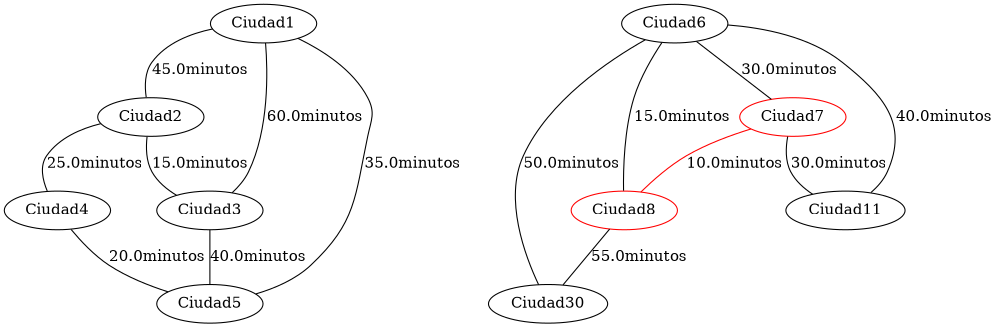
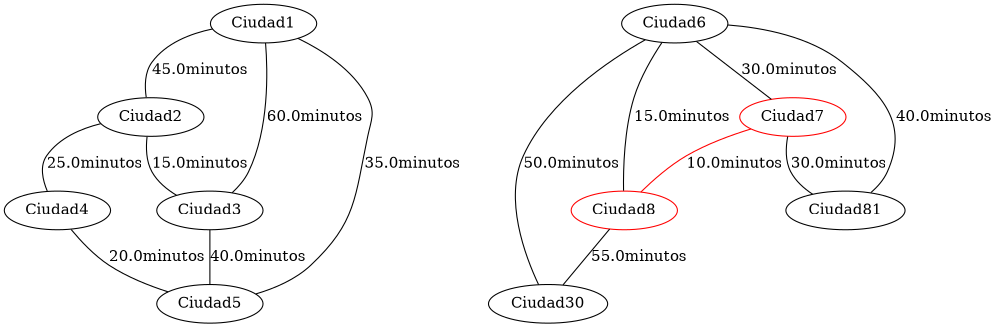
(845, 210) -> (845, 210)
